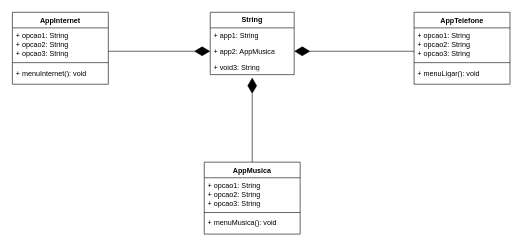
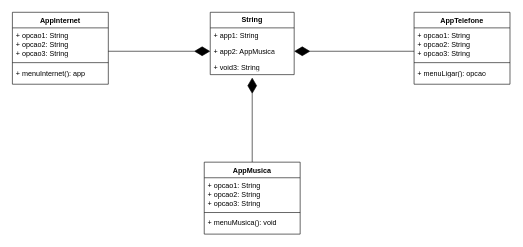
(57, 74) -> (55, 74)
(452, 74) -> (454, 74)
